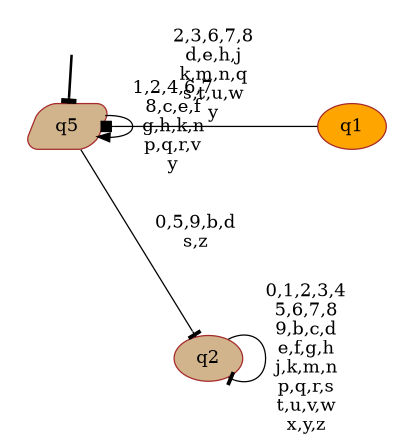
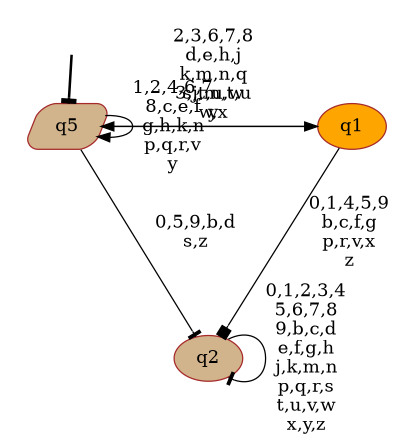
none -> (203, 126)
(216, 126) -> (216, 126)
none -> (284, 237)
